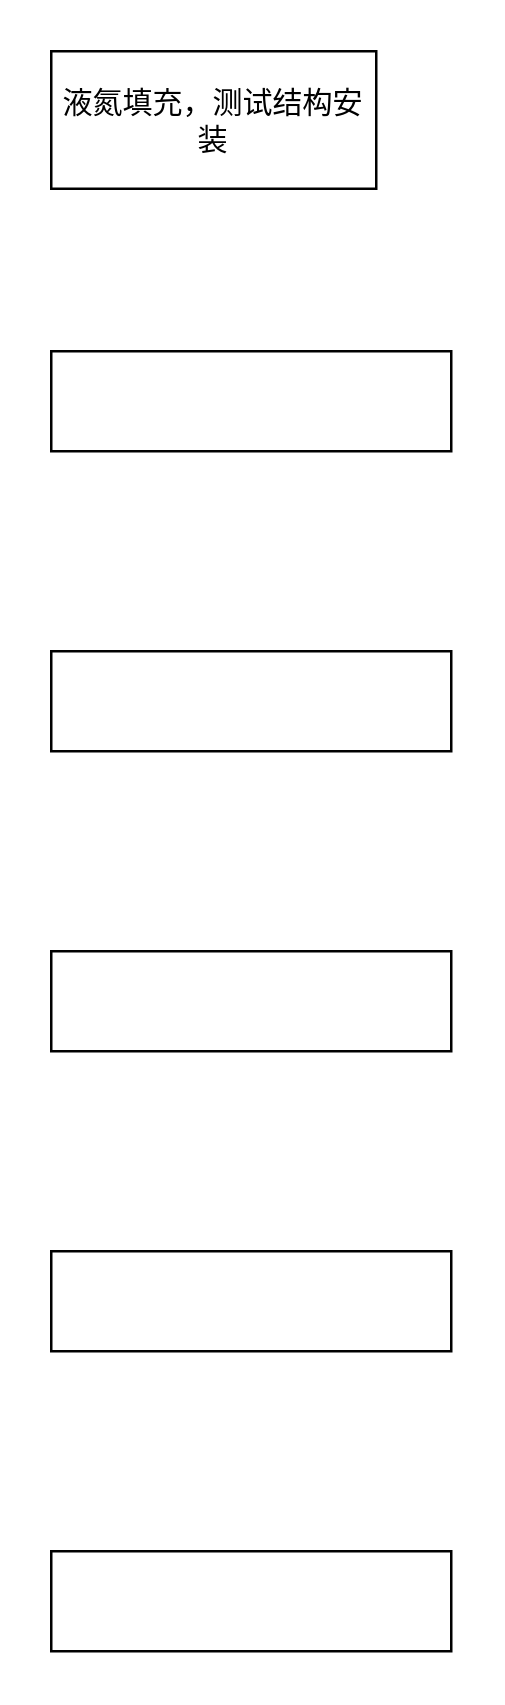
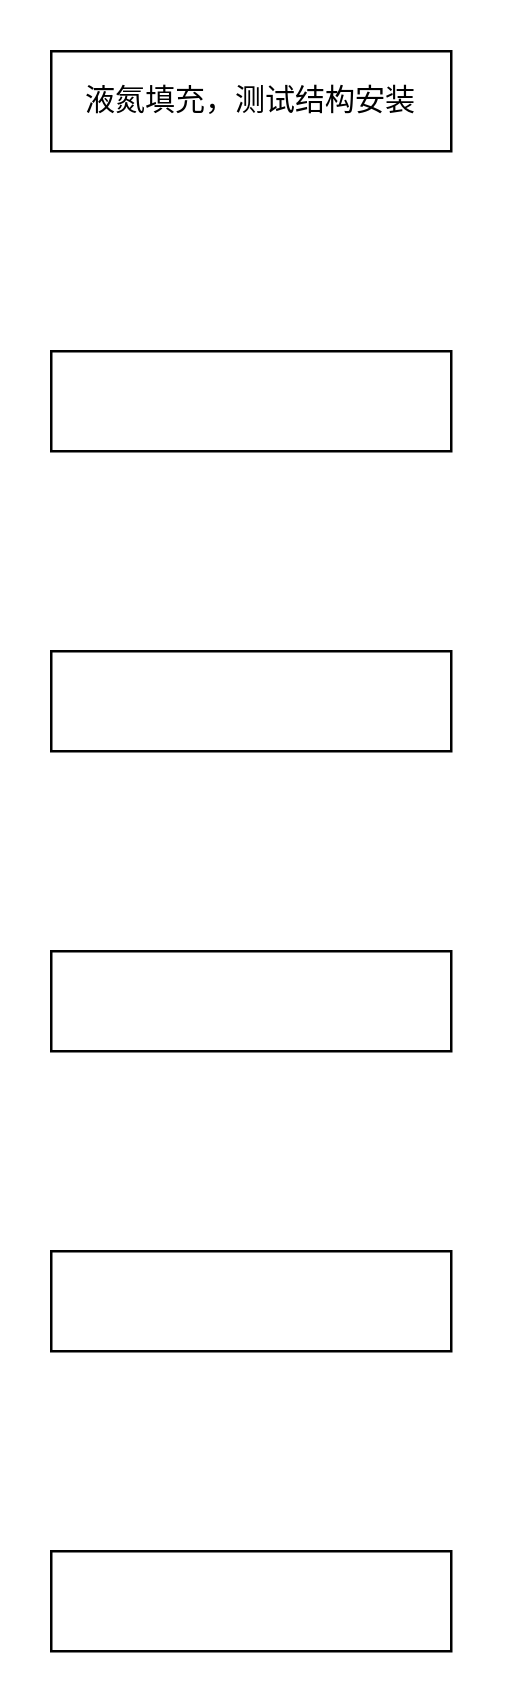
(214, 120) -> (251, 101)
